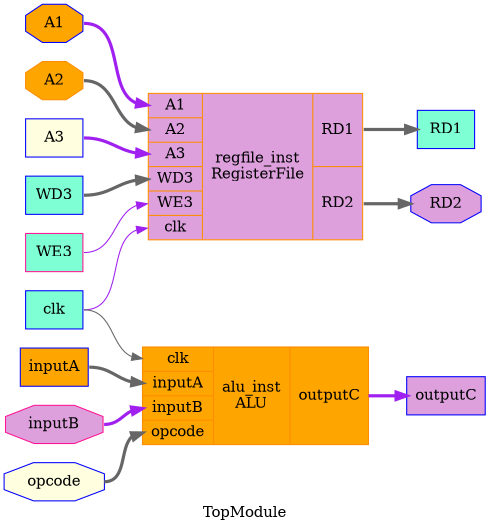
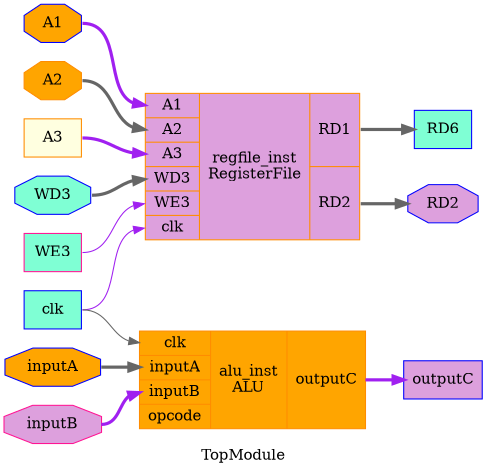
(446, 129) -> (443, 129)
(54, 138) -> (53, 138)
(54, 195) -> (53, 195)
(54, 367) -> (53, 367)
(54, 482) -> none
